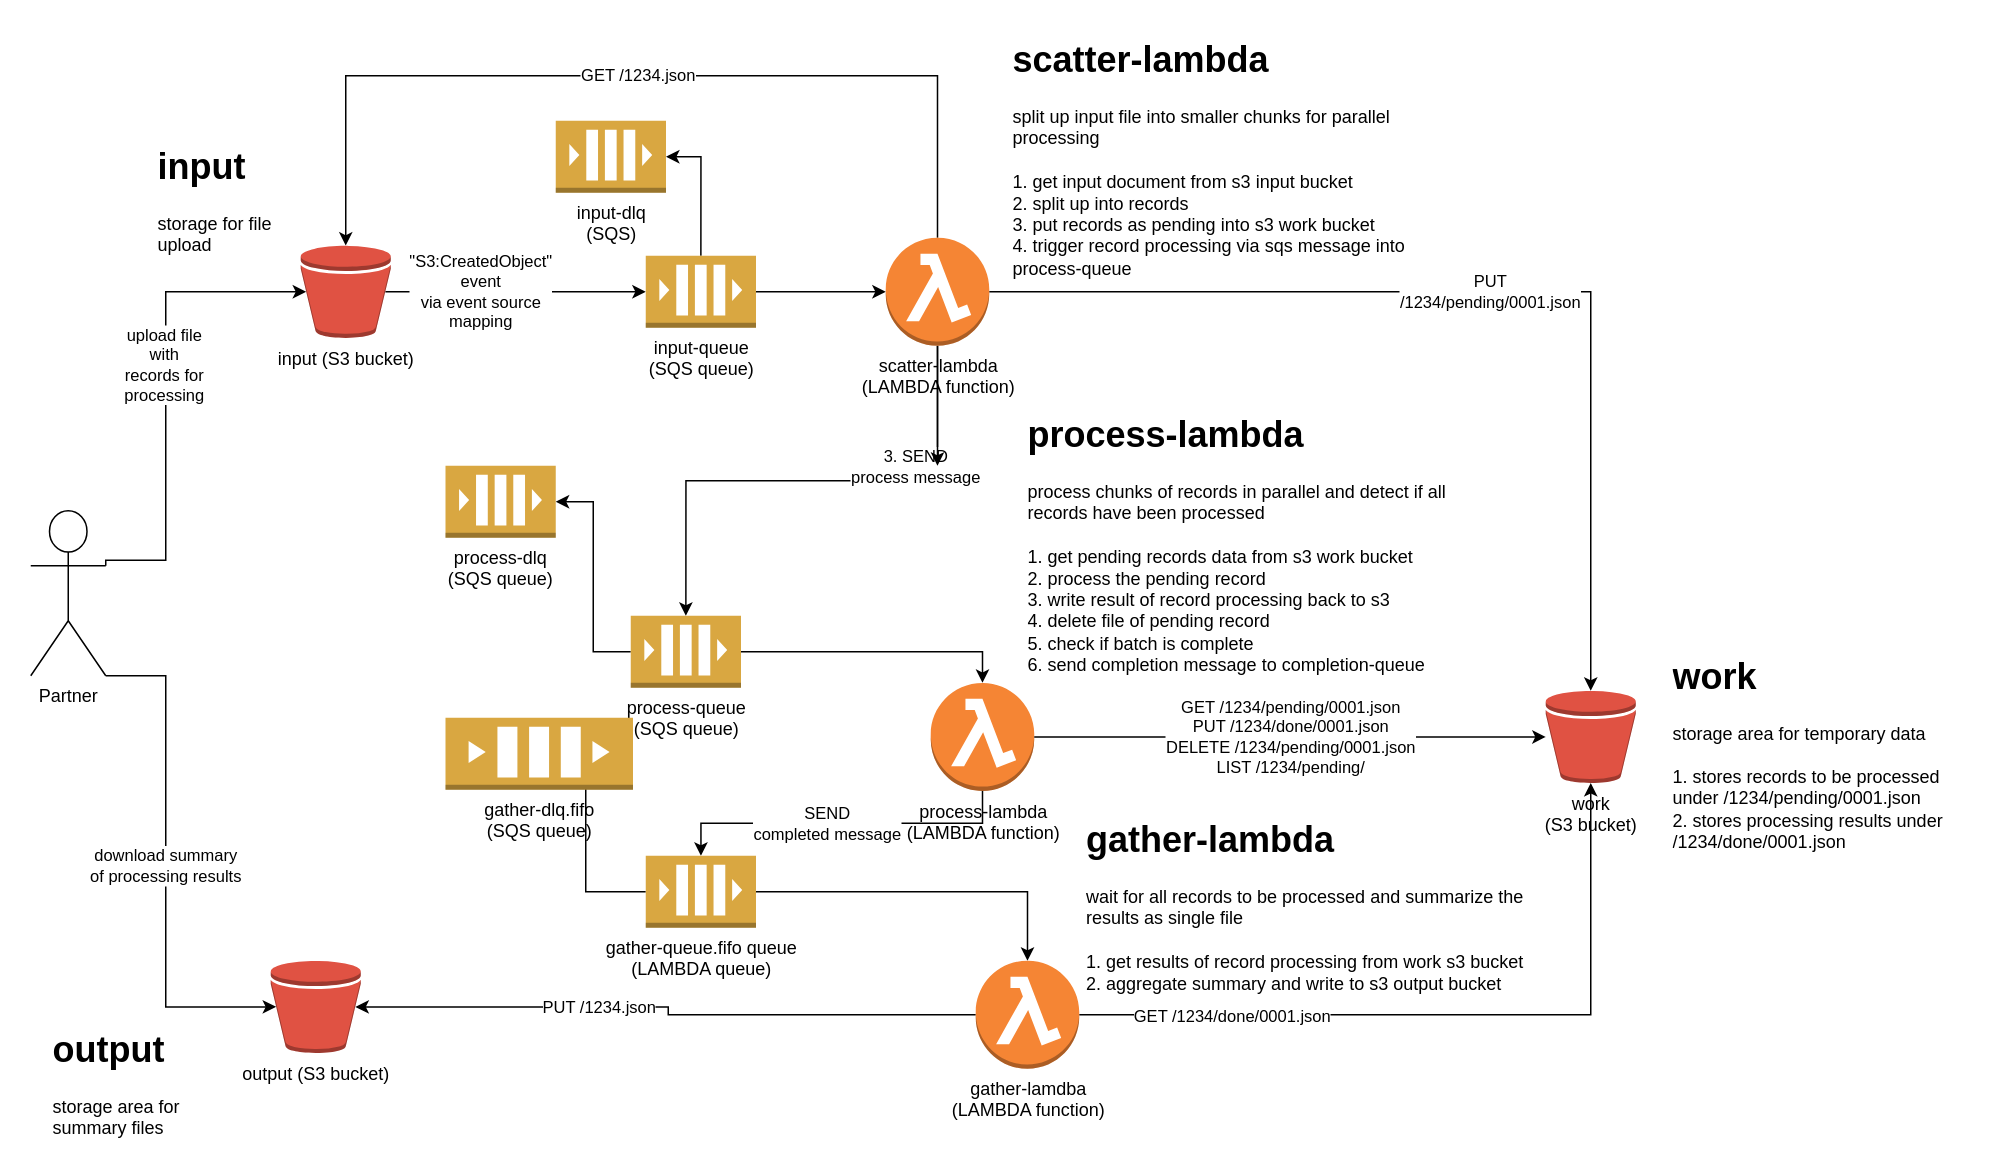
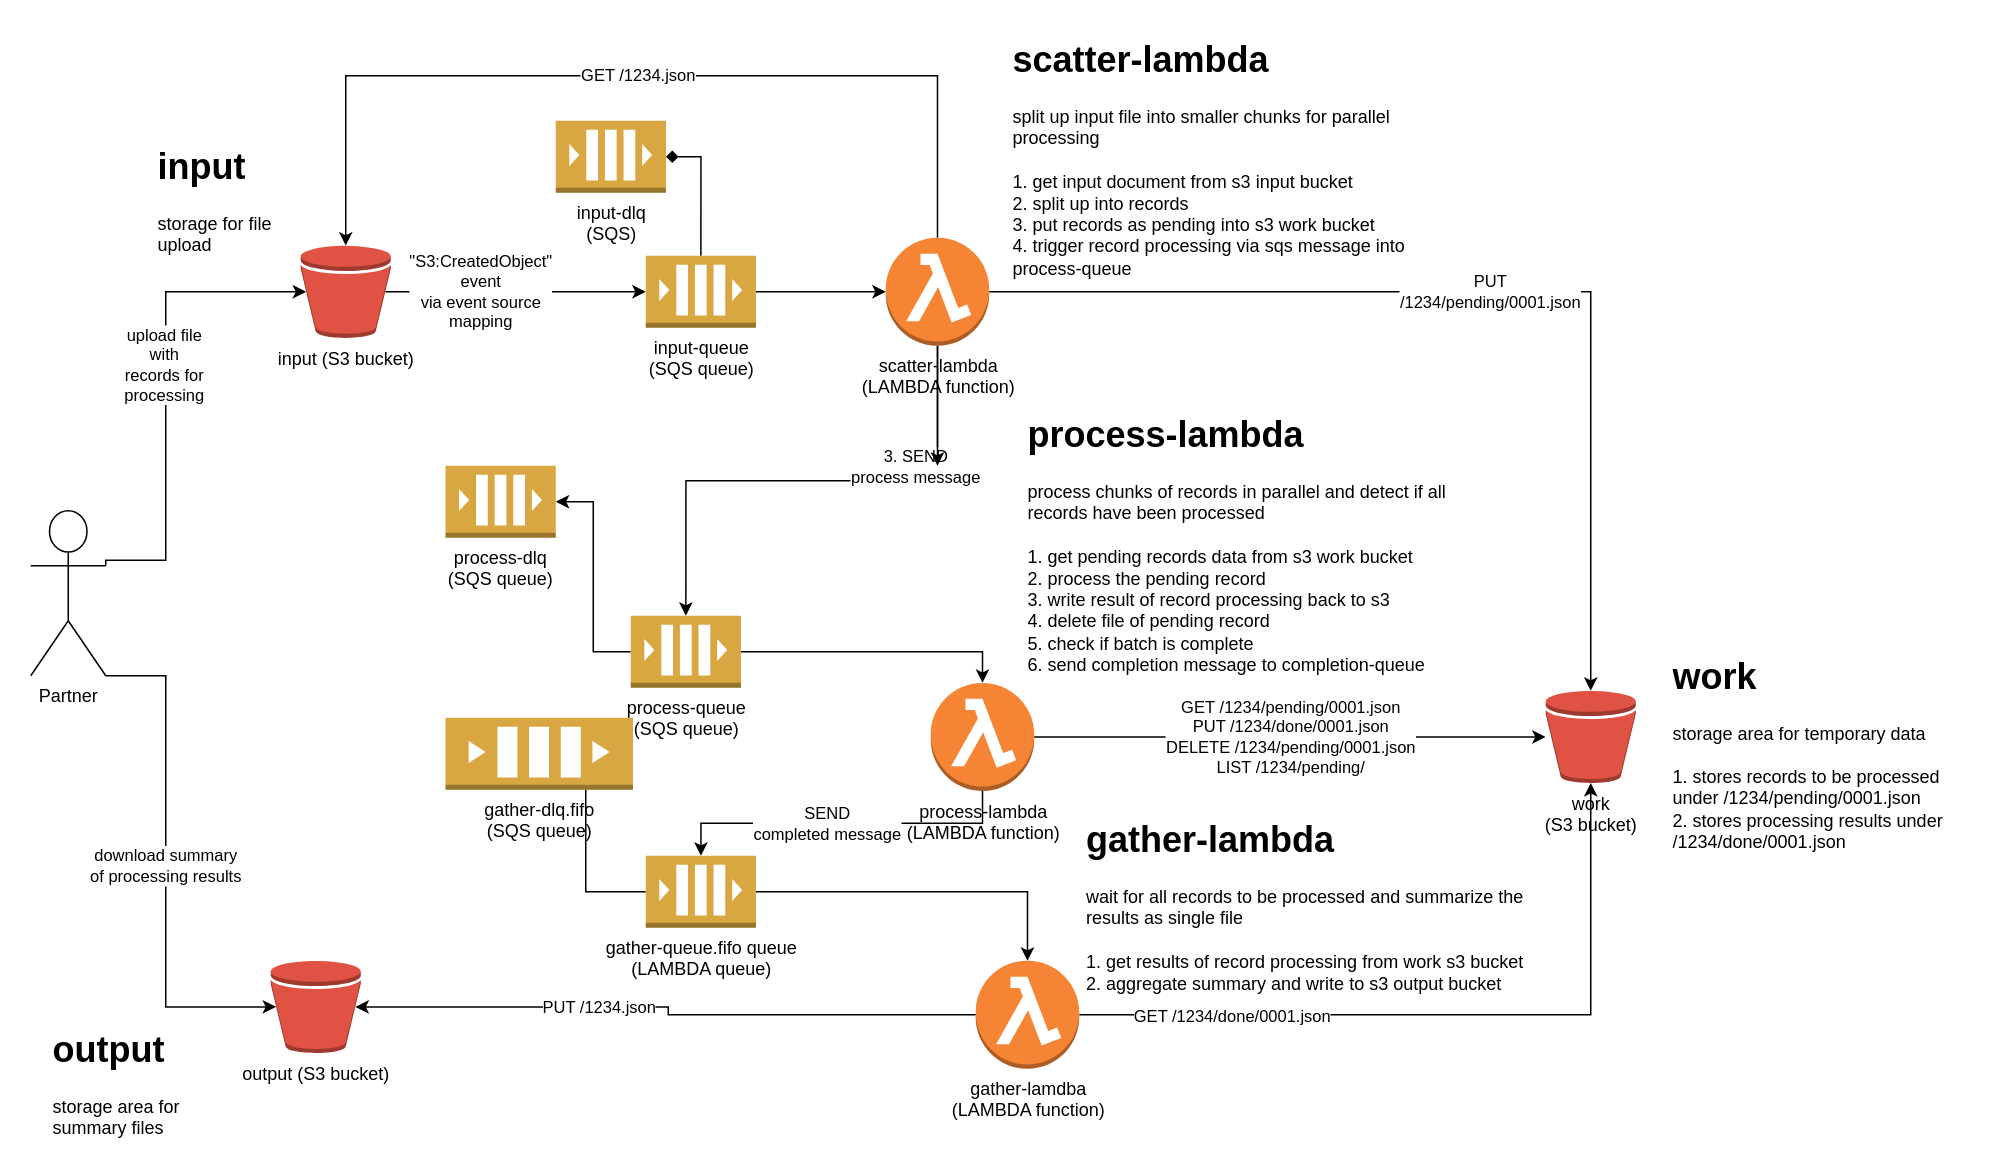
(678, 157) -> (679, 157)
